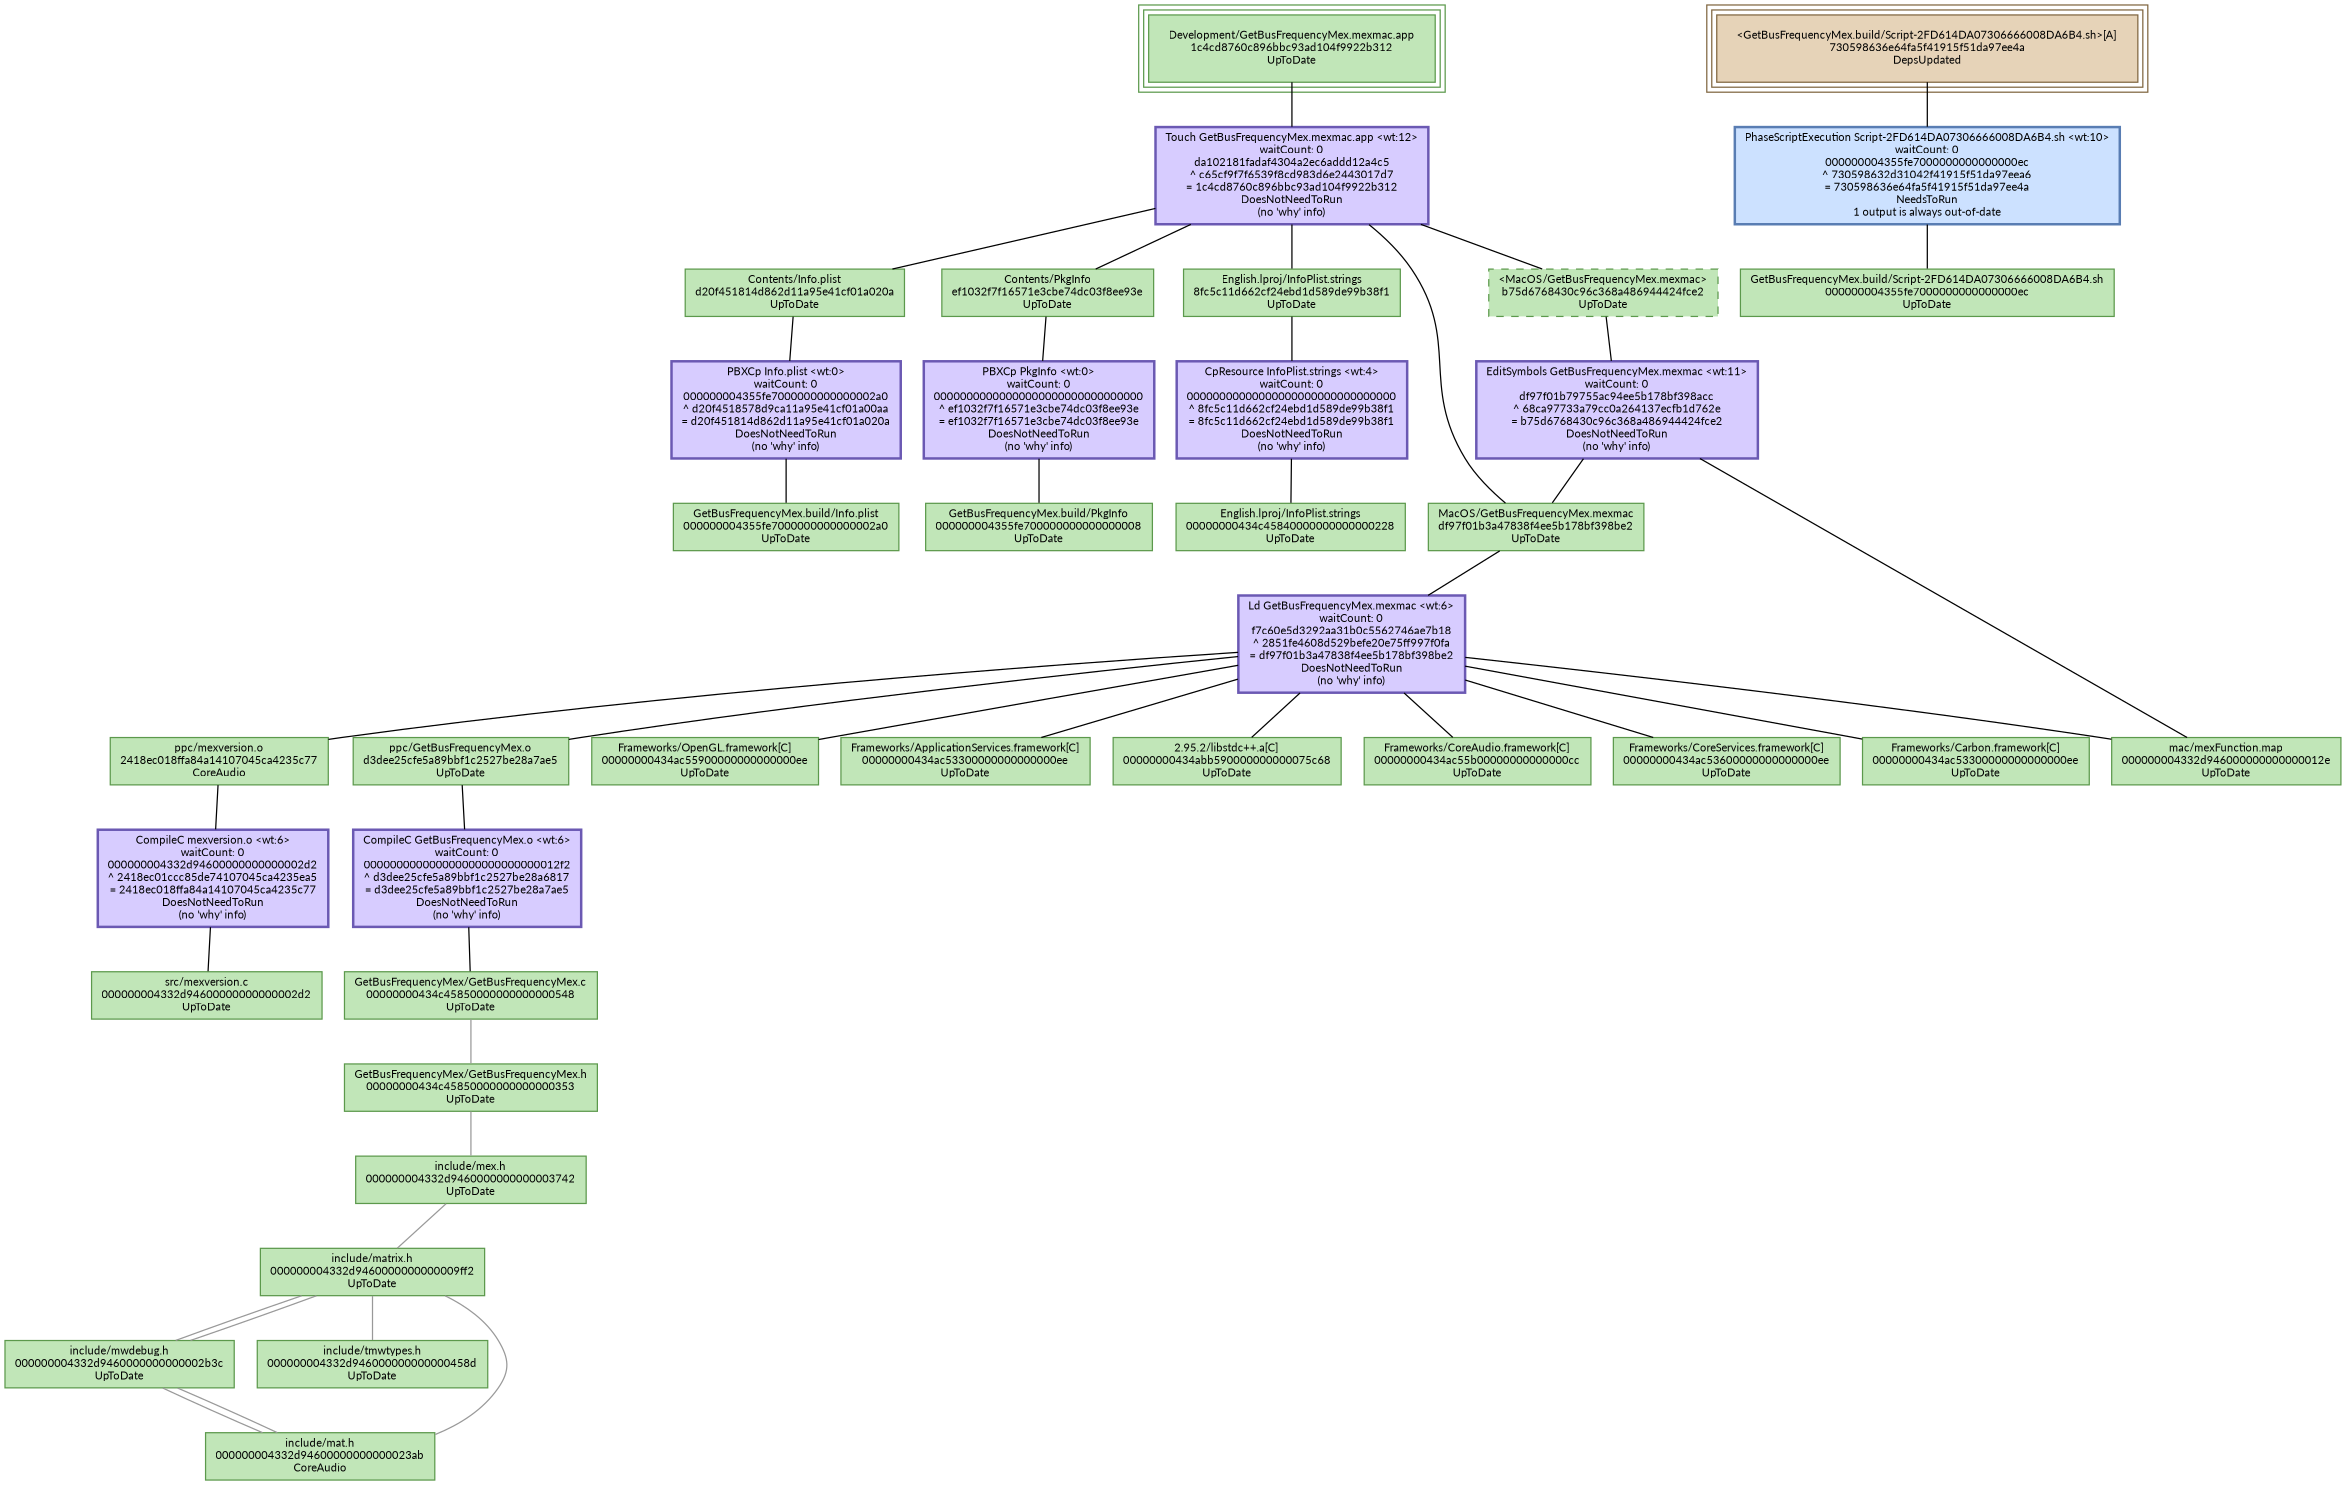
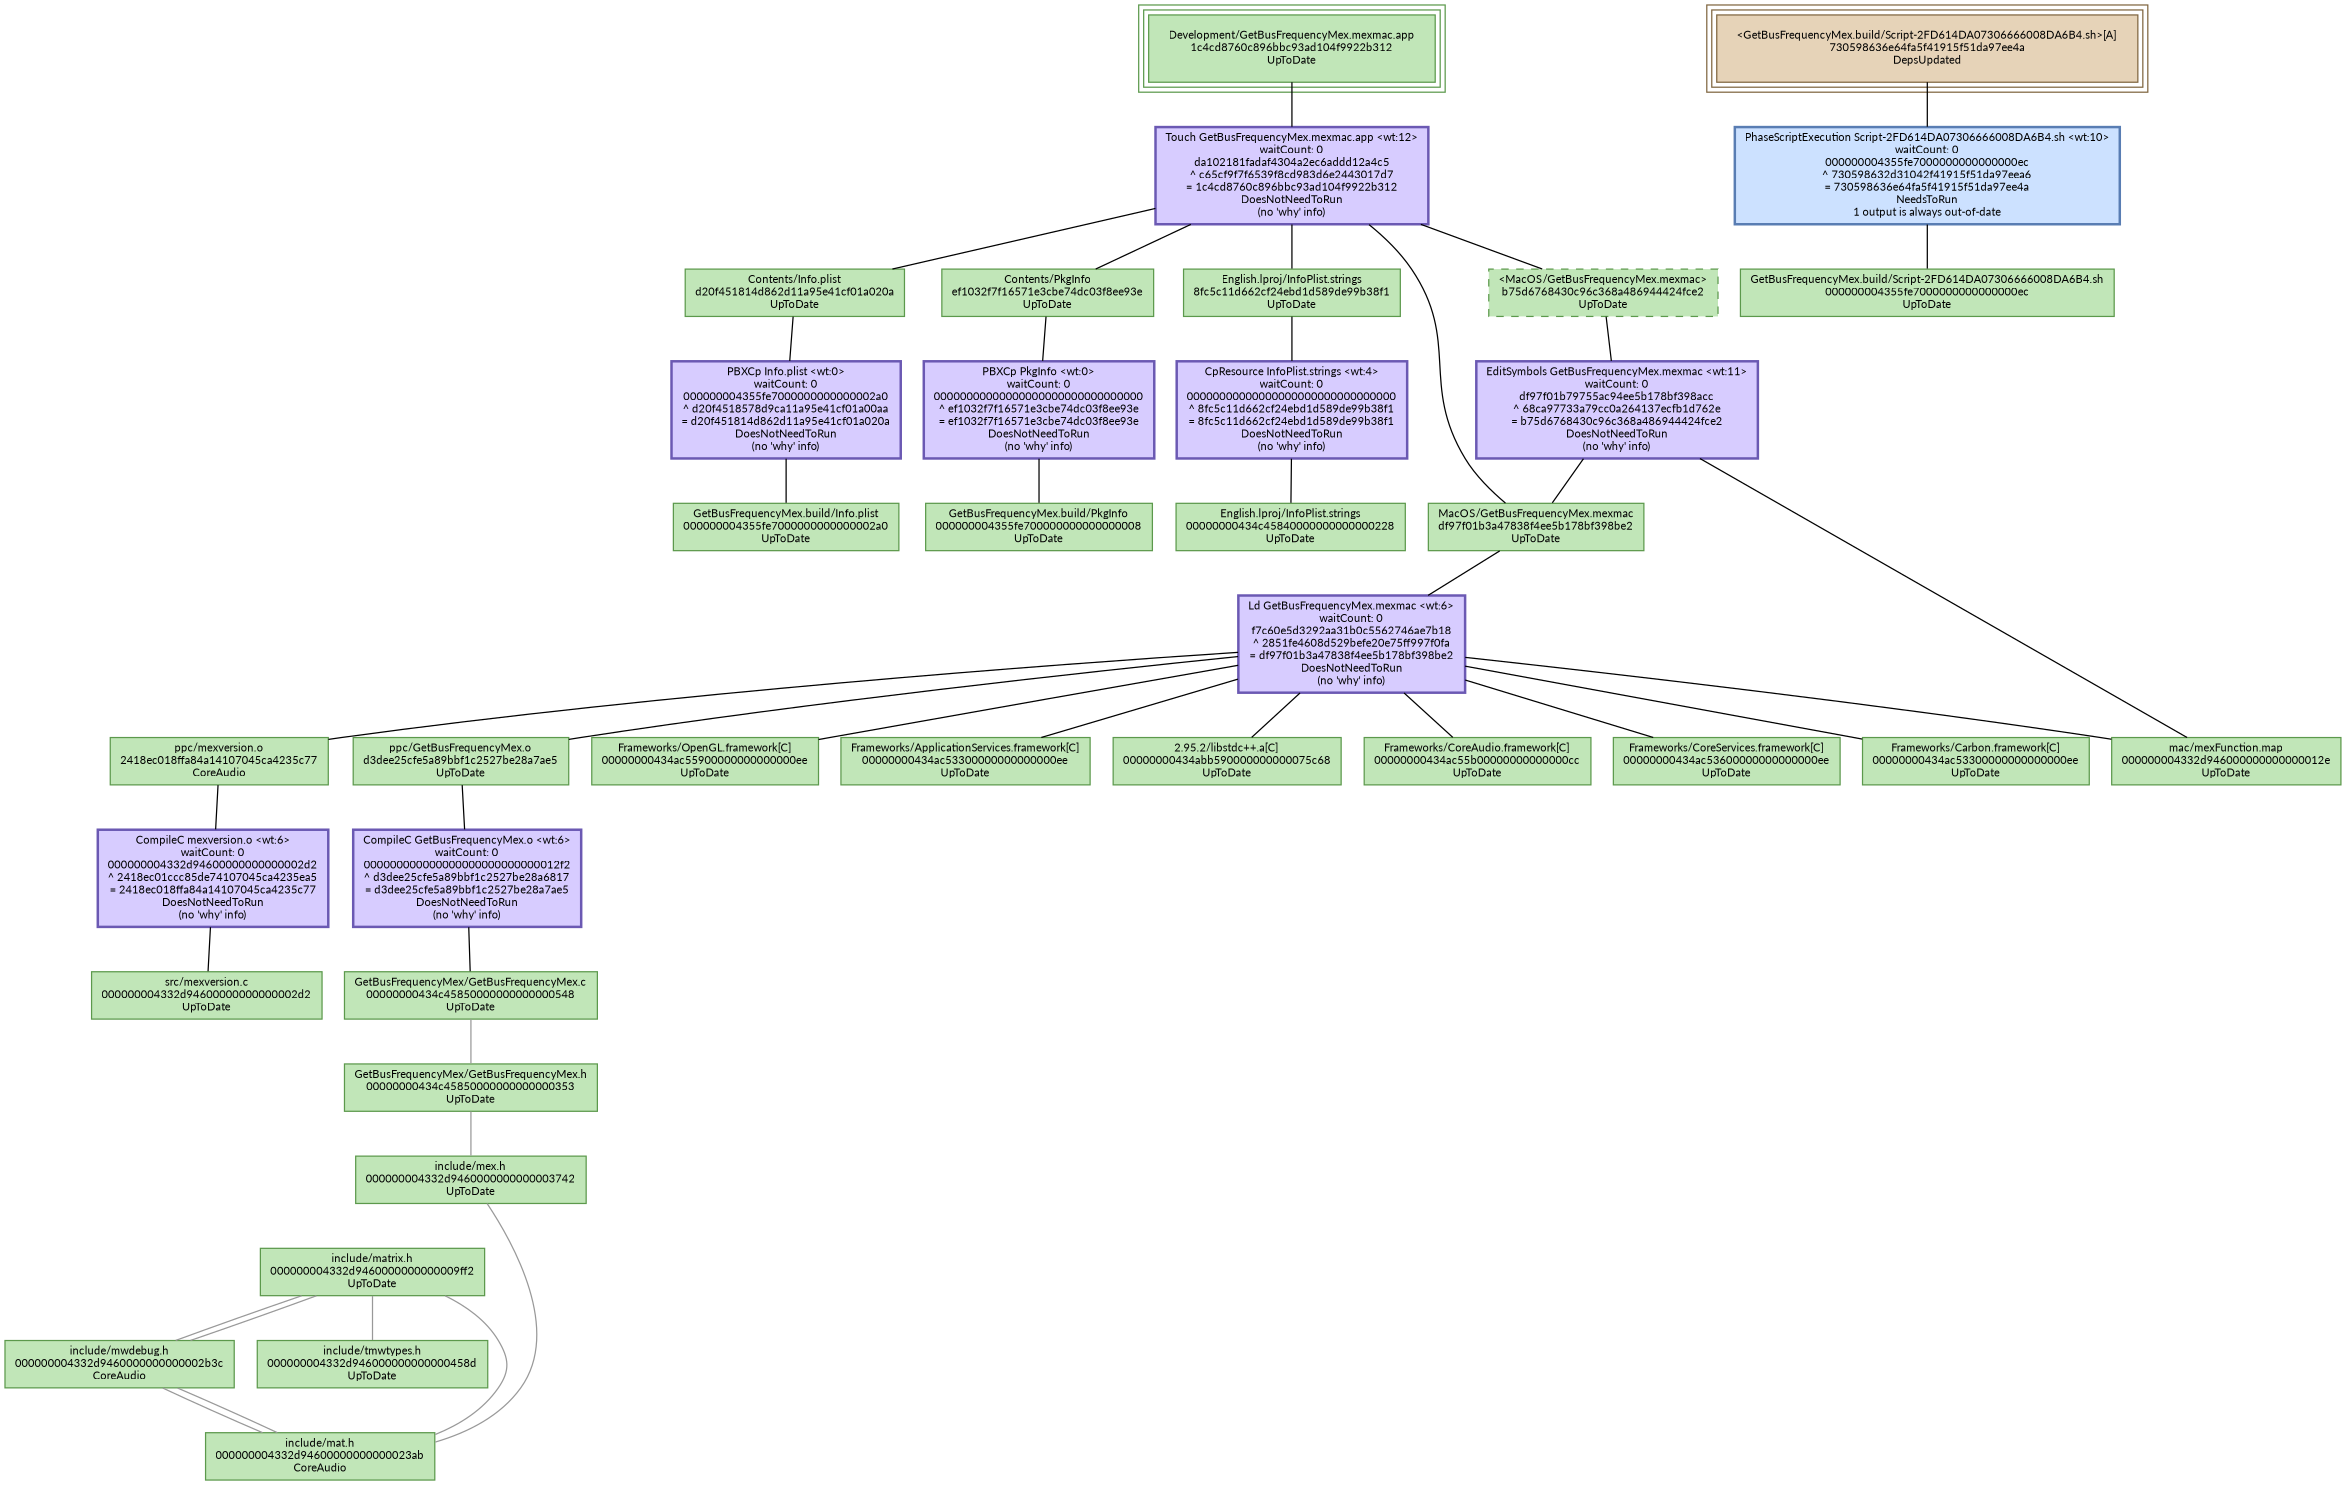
(422, 1226) -> (536, 1343)
(120, 1364) -> (120, 1364)
